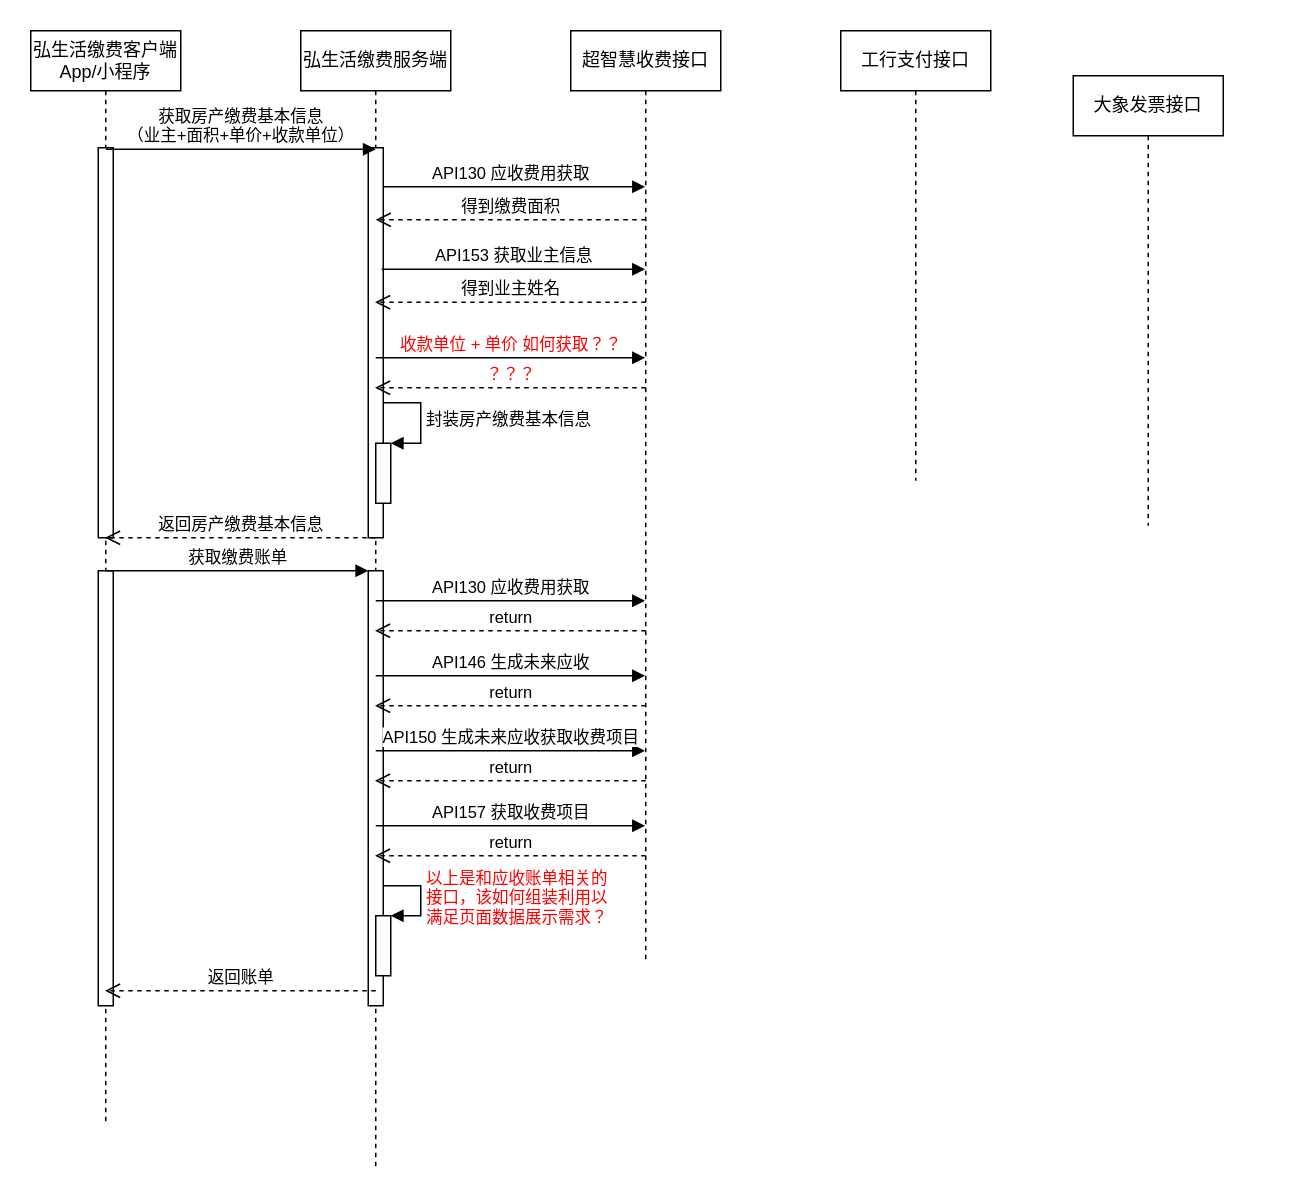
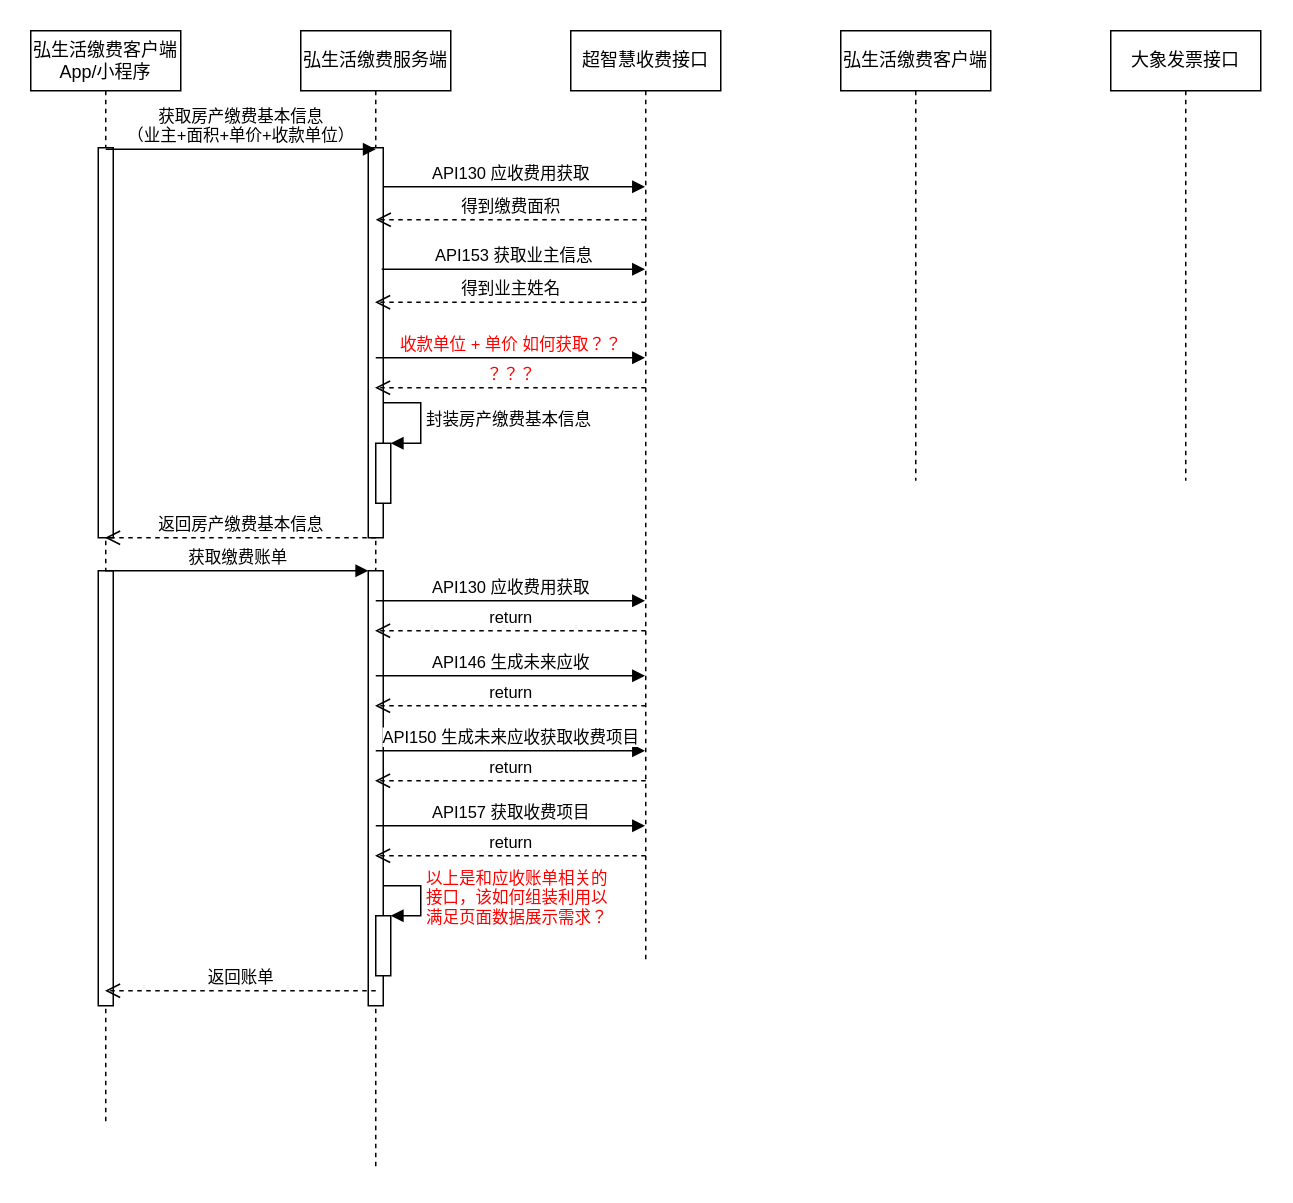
(916, 61) -> (916, 61)
(1148, 301) -> (1186, 256)
